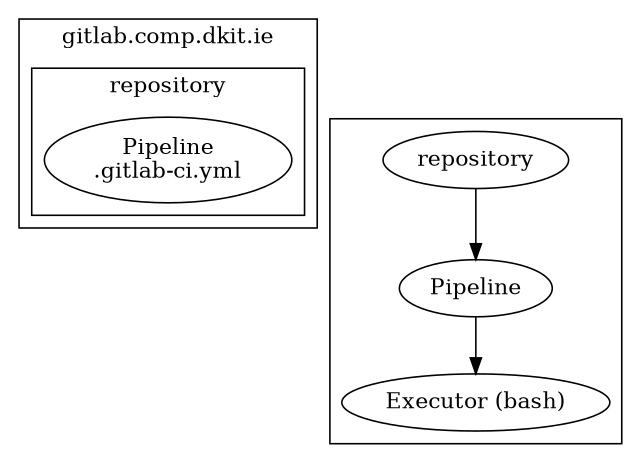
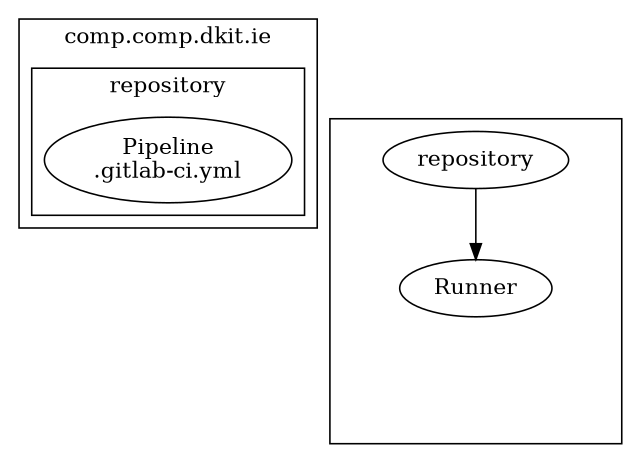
(168, 37) -> (168, 37)
(476, 288) -> (476, 288)
(476, 402) -> none
